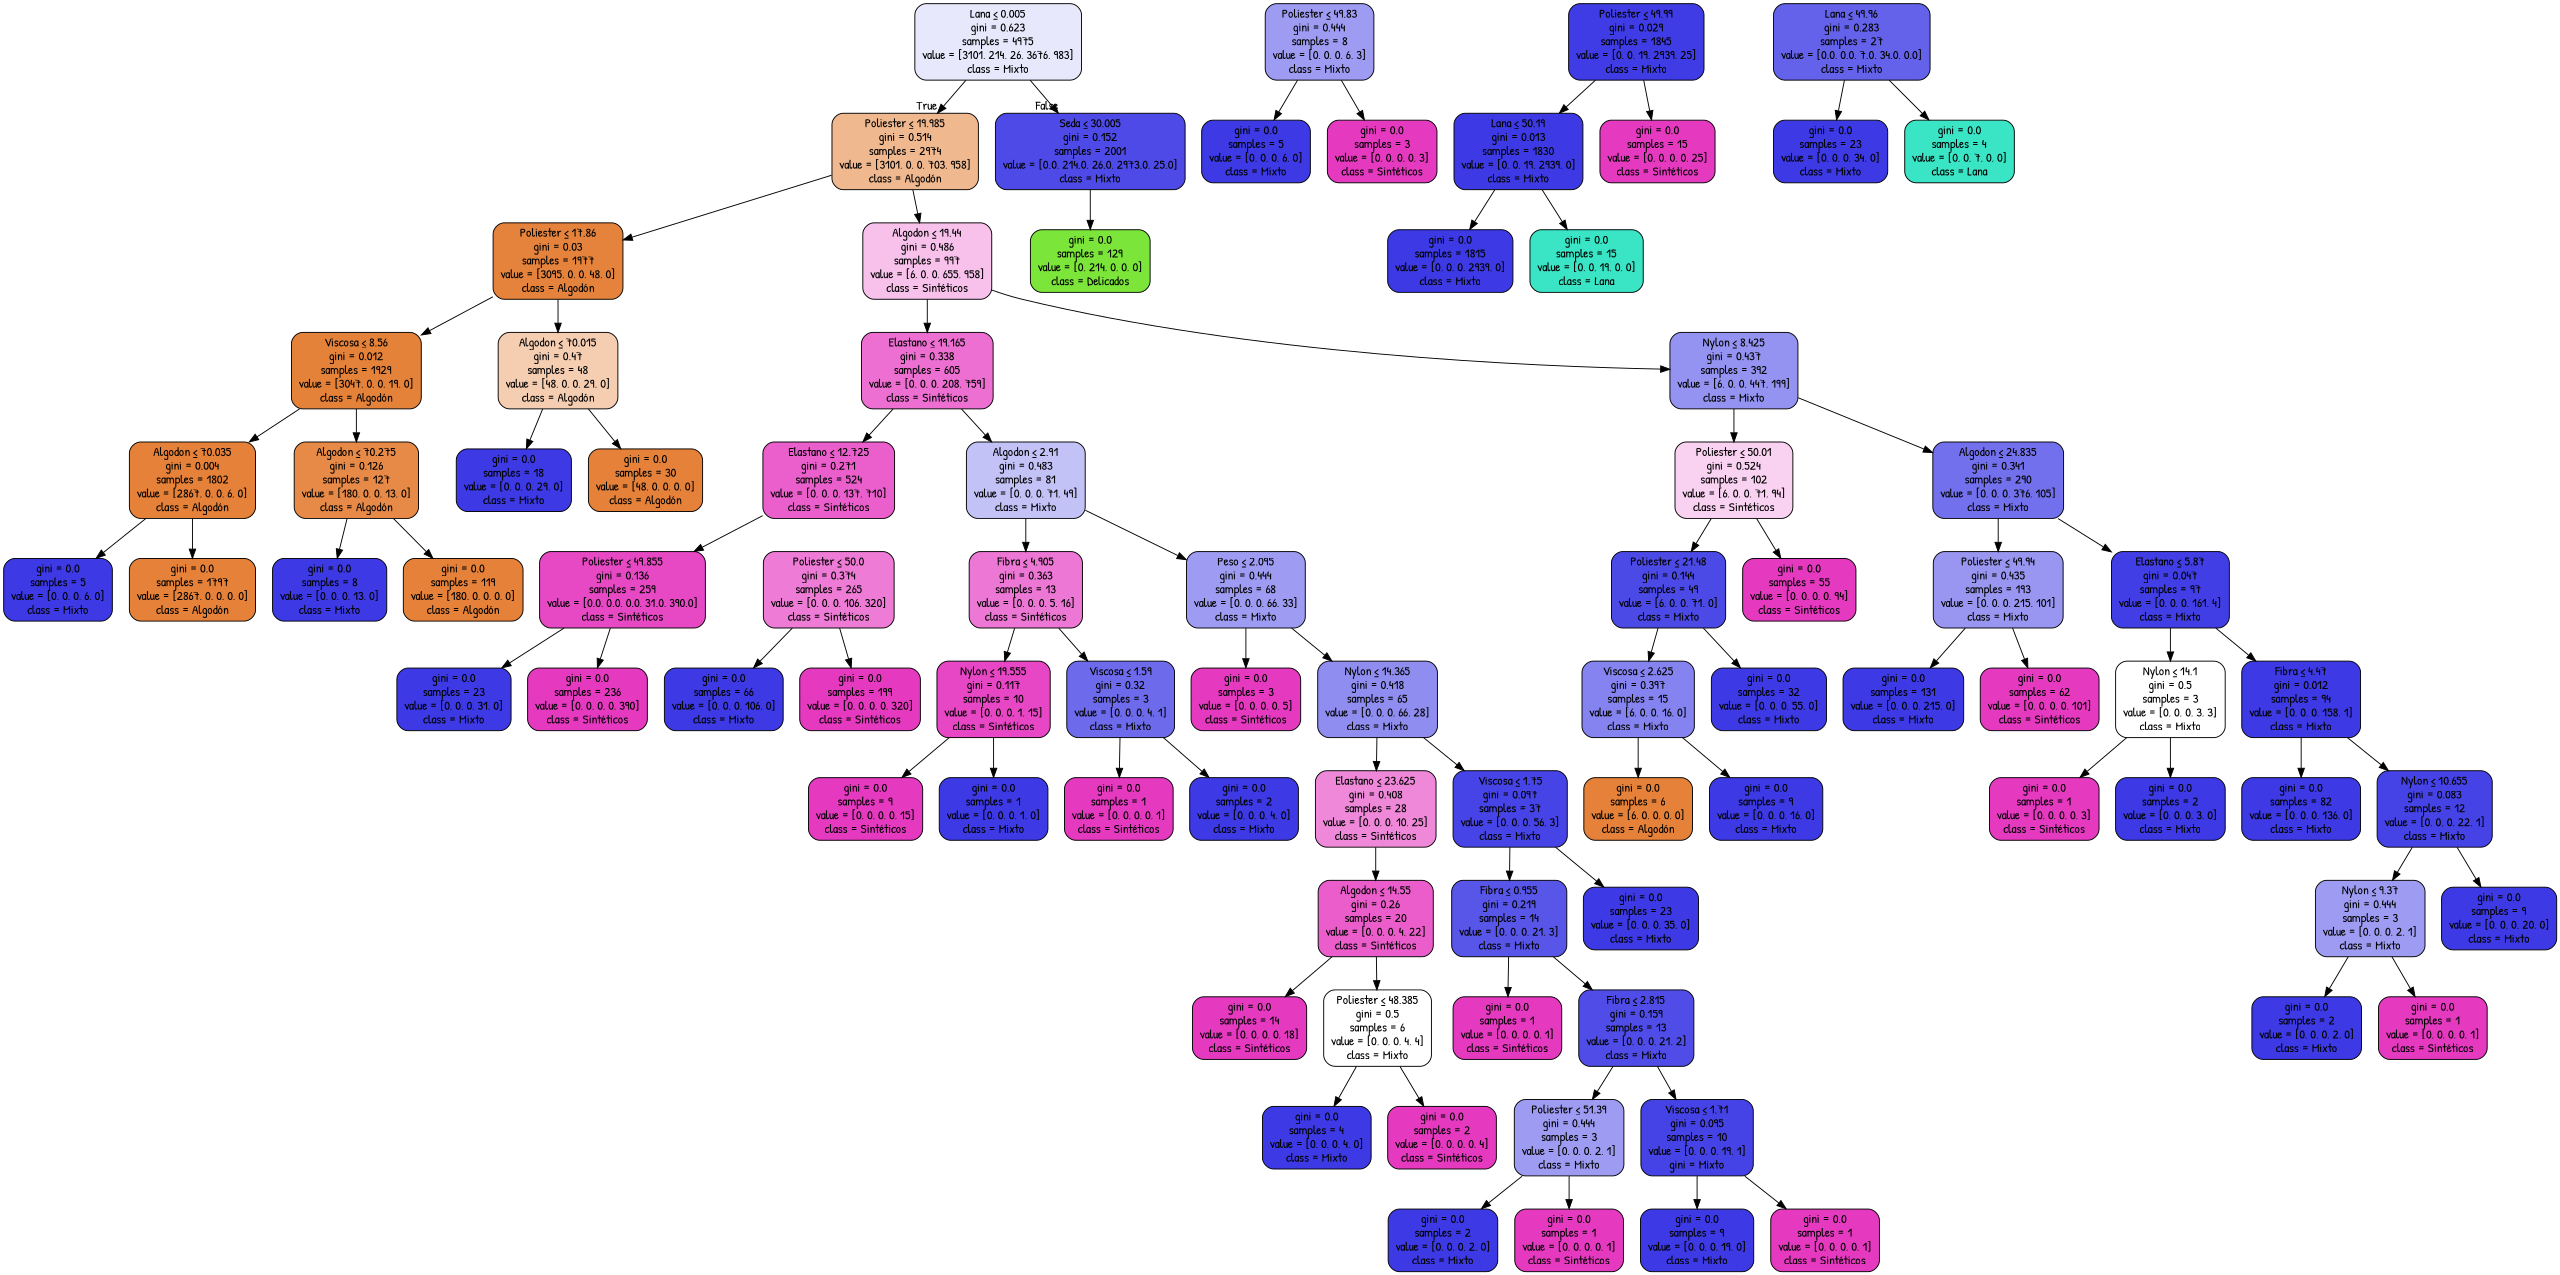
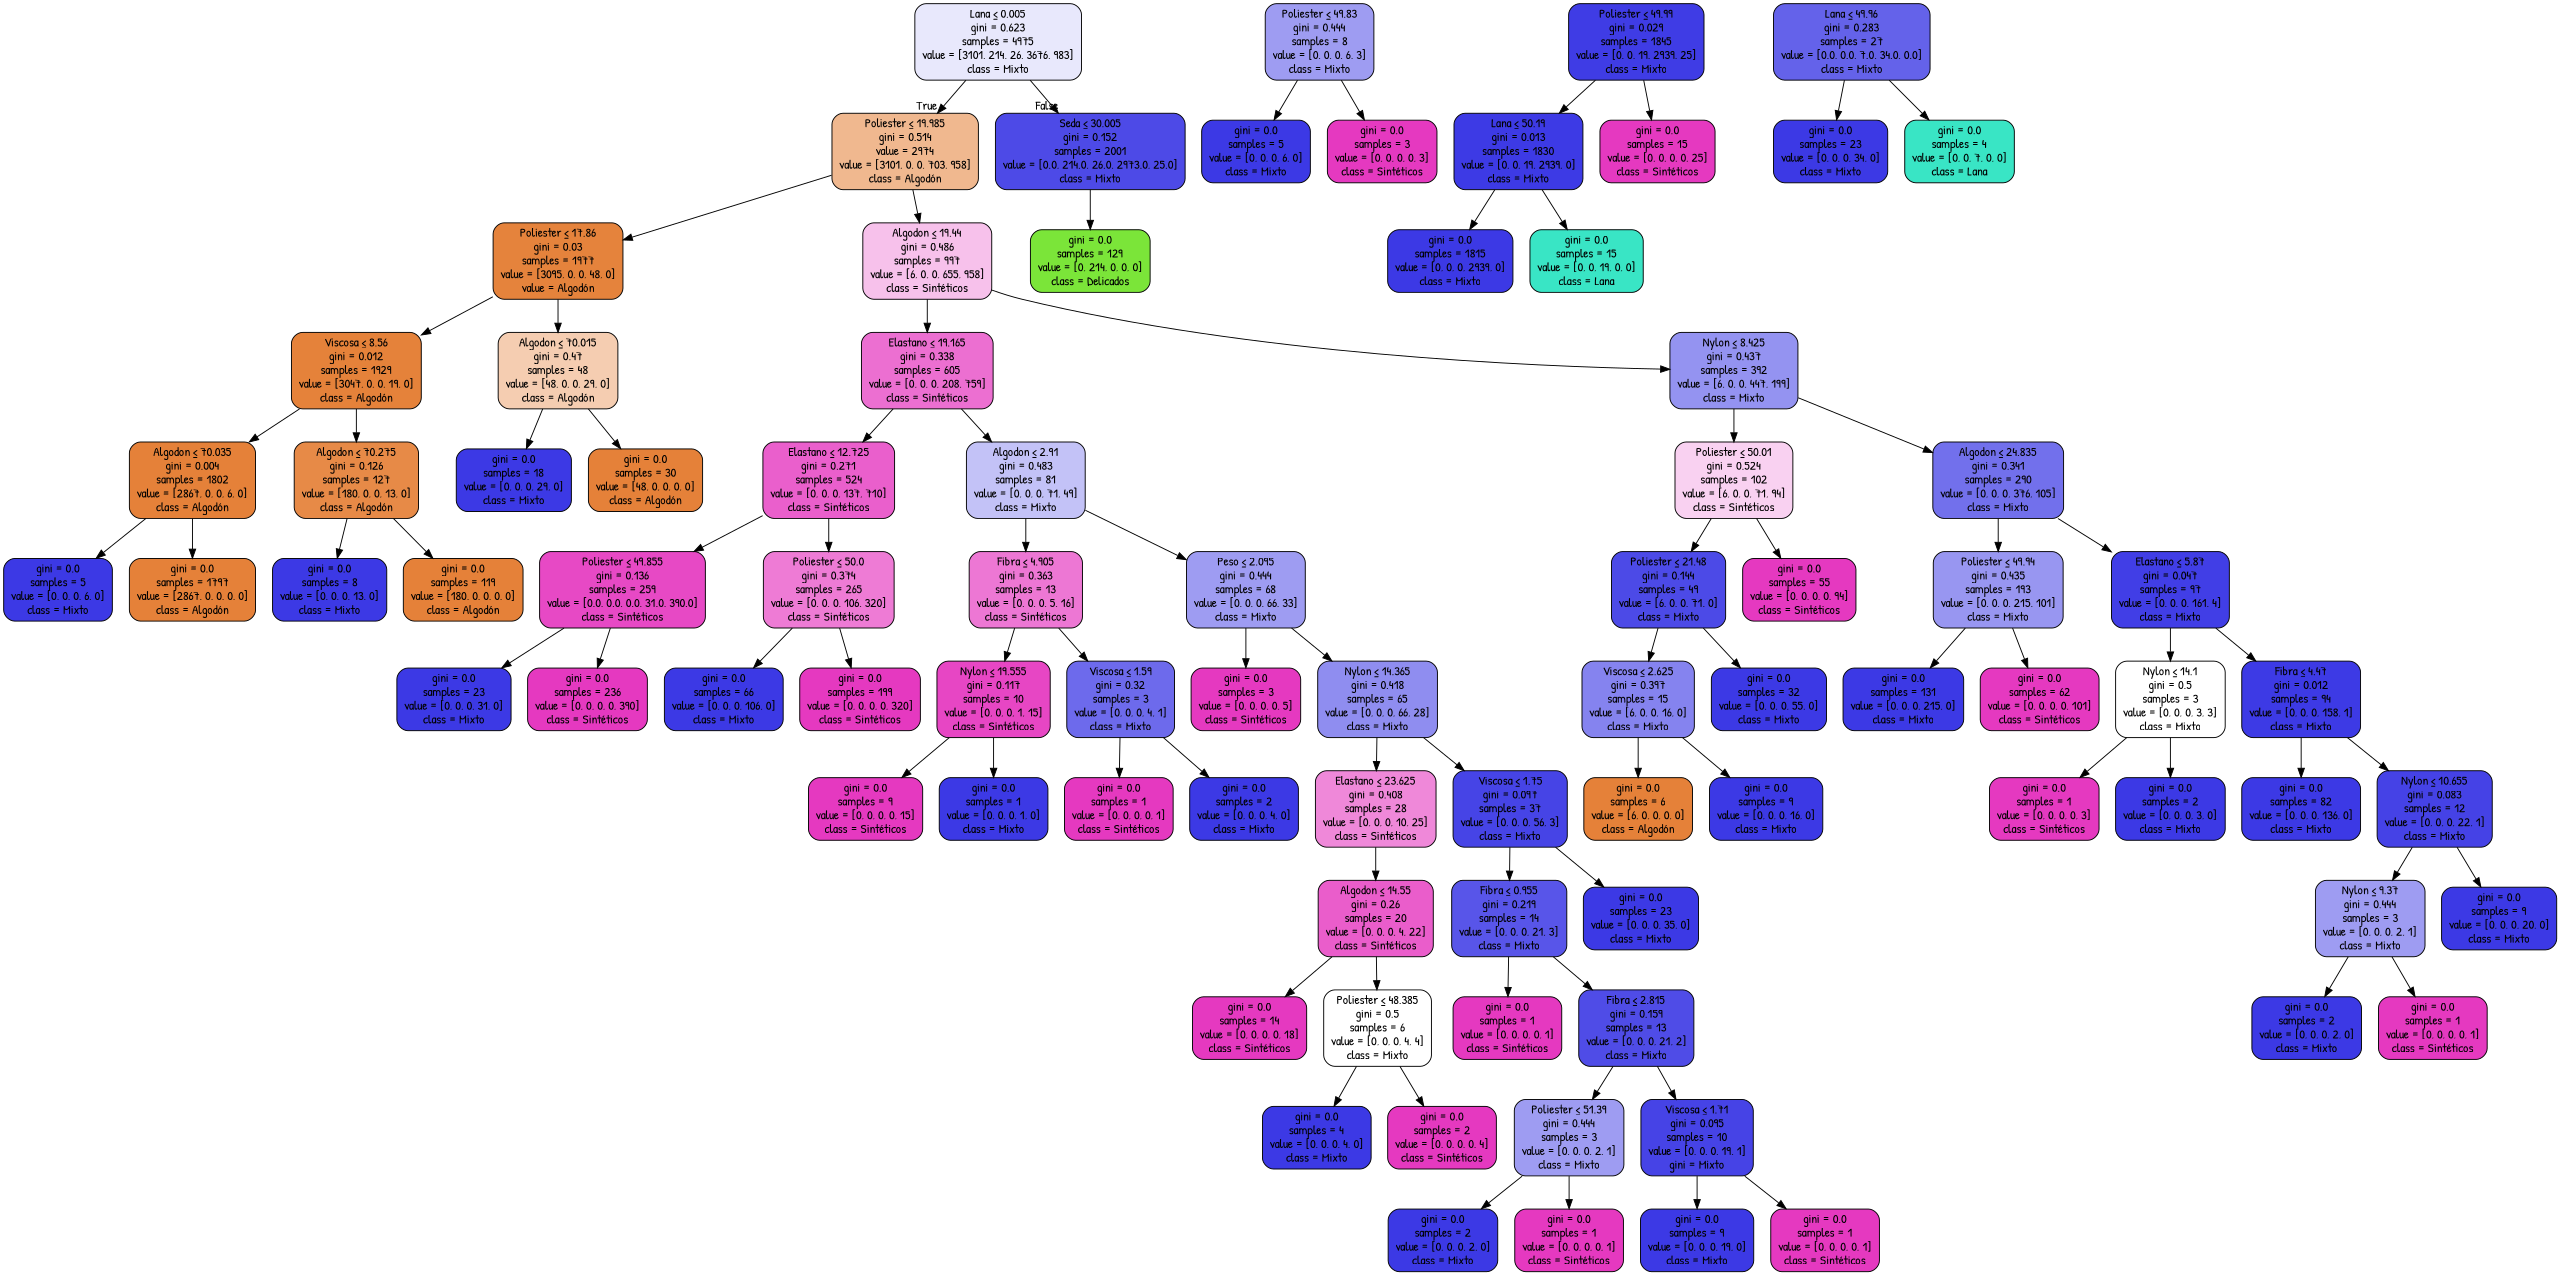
(905, 151) -> (905, 151)
(558, 288) -> (558, 288)
none -> (829, 530)
